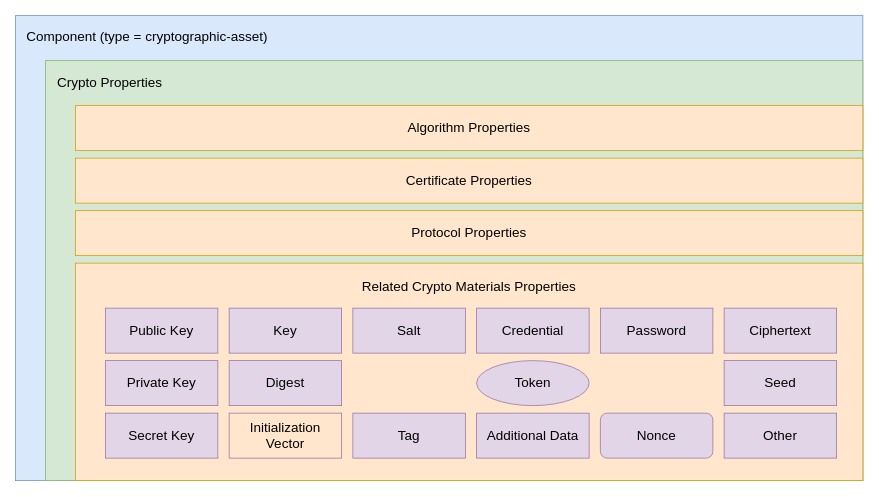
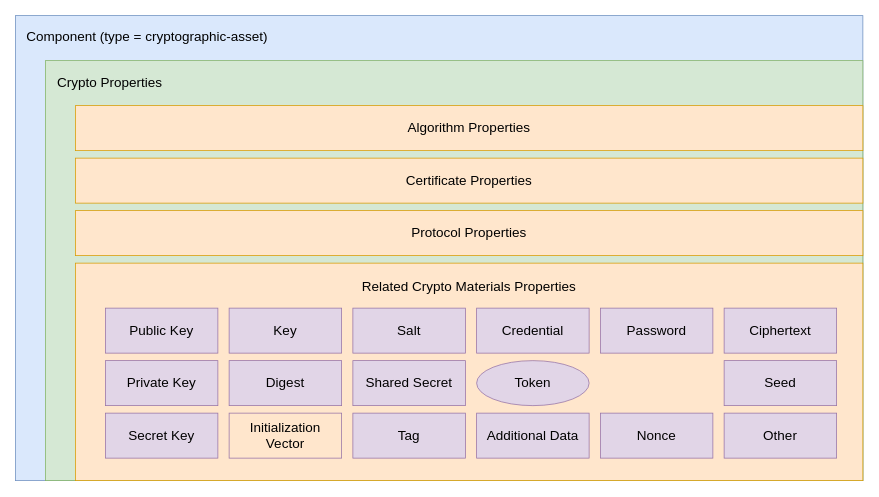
none -> (409, 383)
(657, 435) -> (657, 435)
